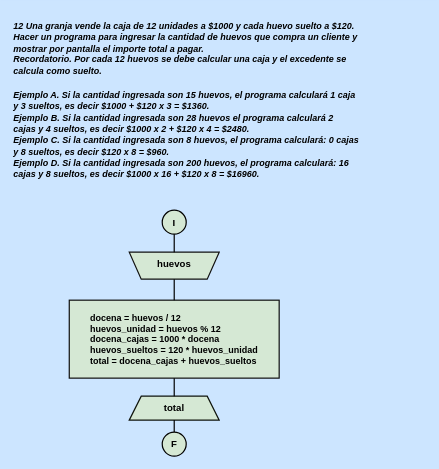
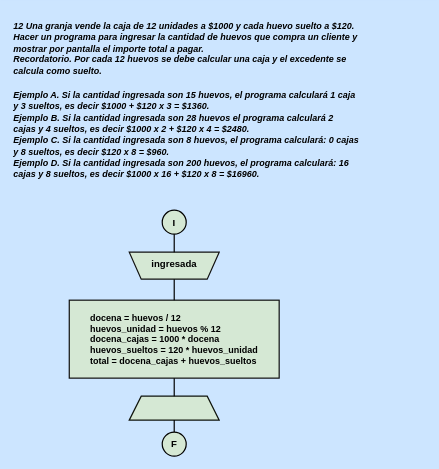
(174, 264) -> (174, 264)
(174, 408) -> none
